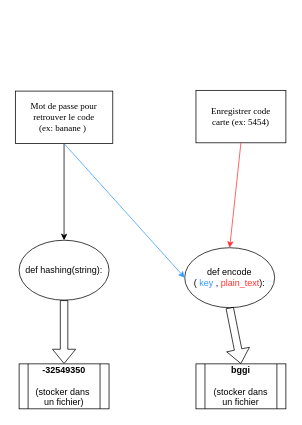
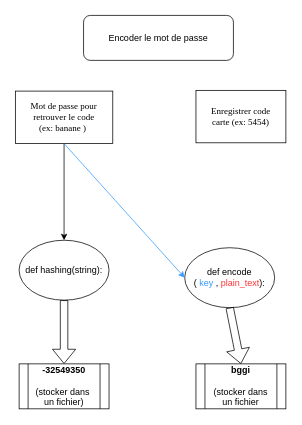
none -> (159, 38)
(236, 193) -> none
